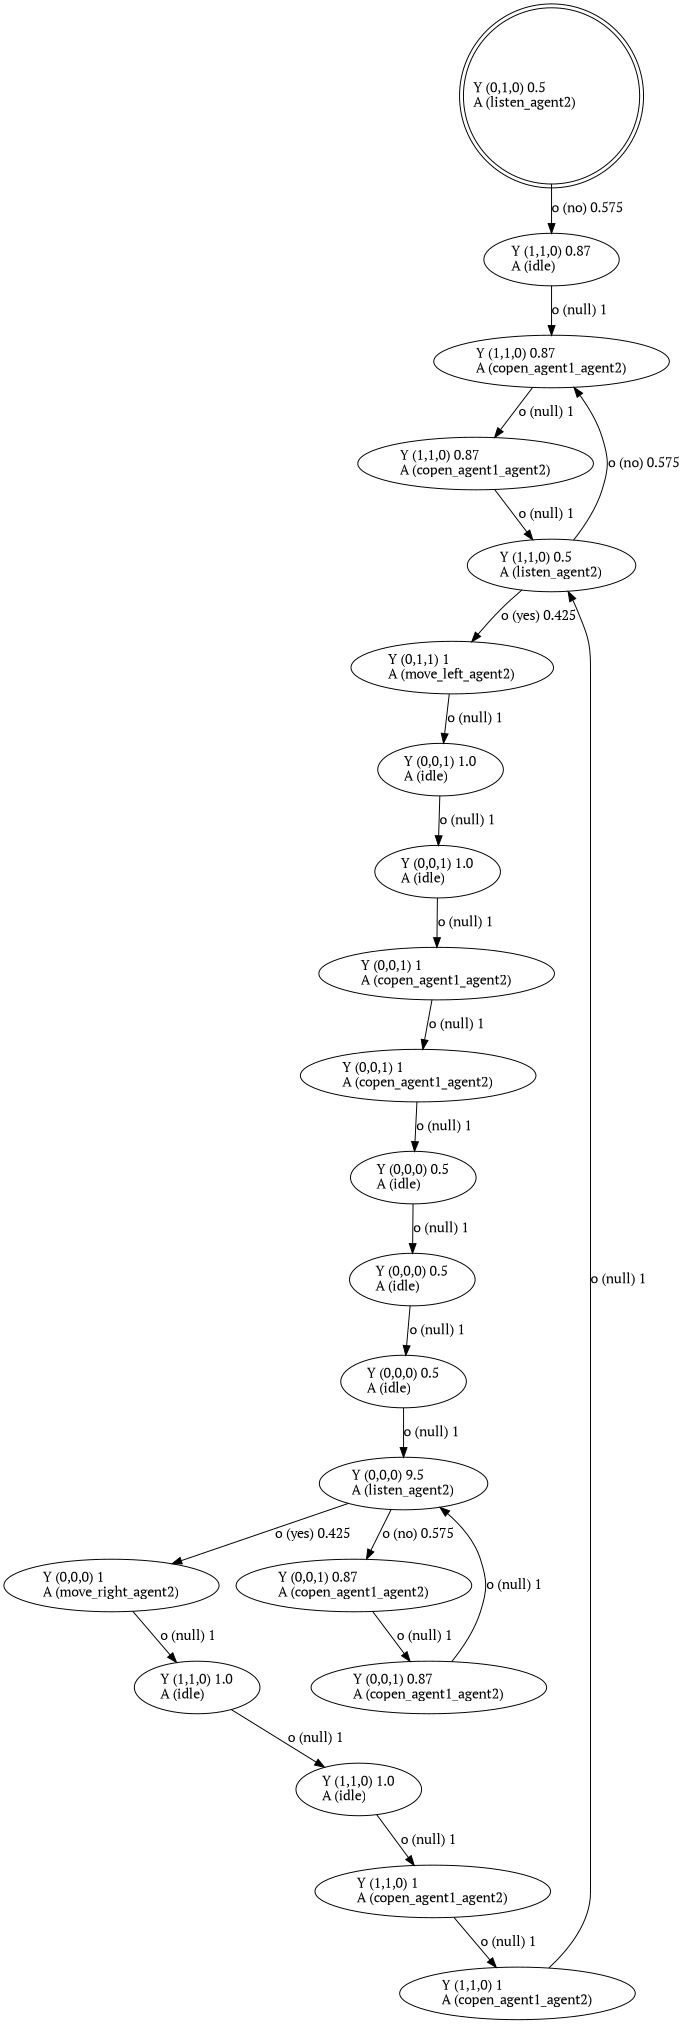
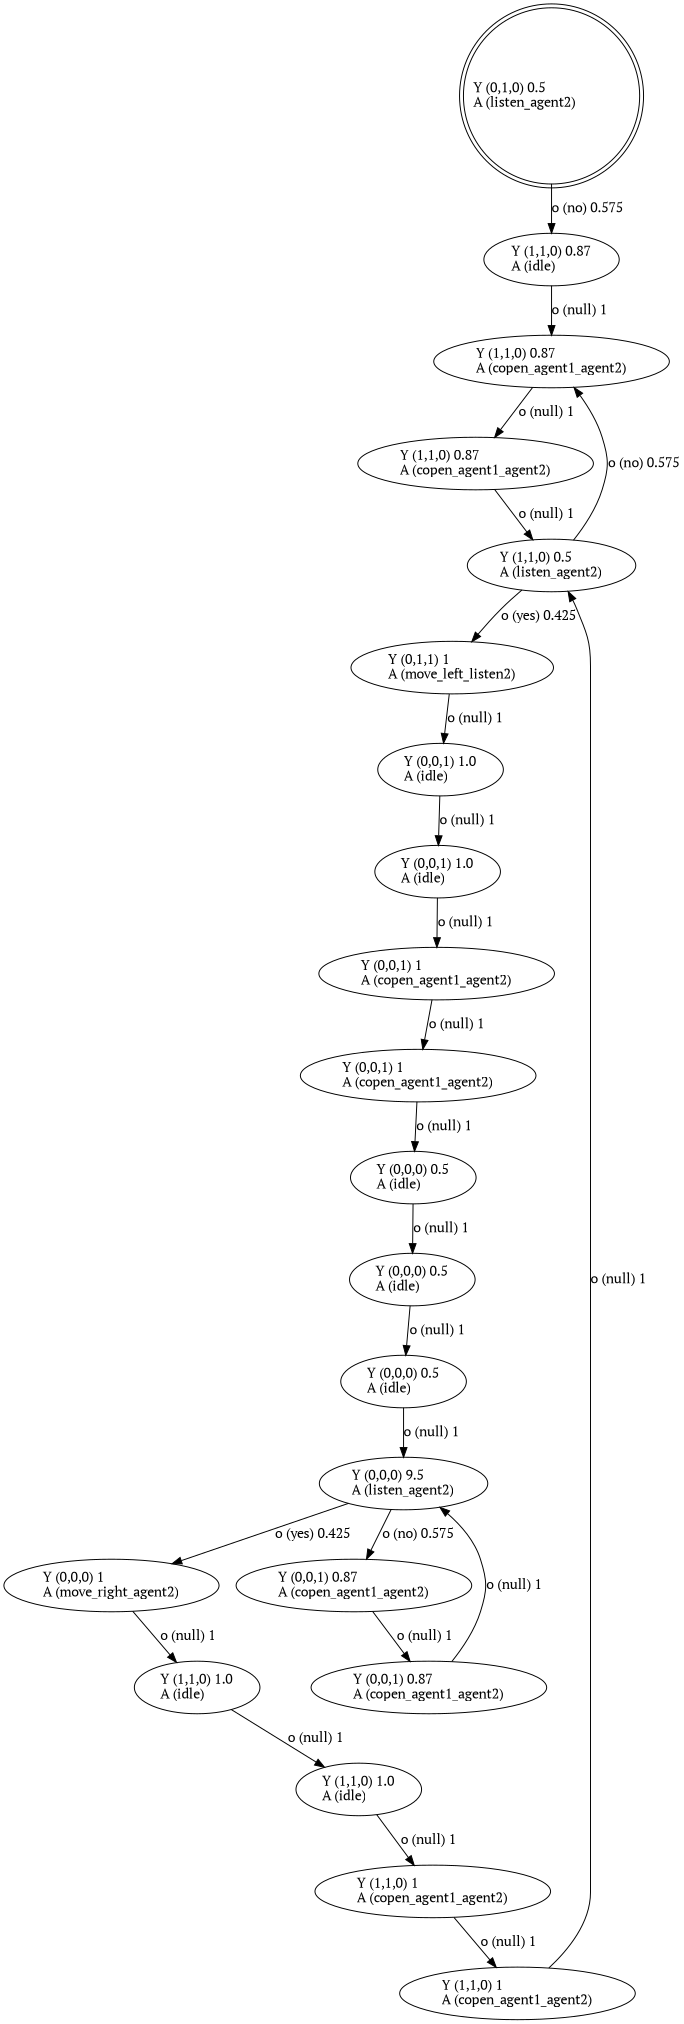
(452, 668) -> (452, 668)
